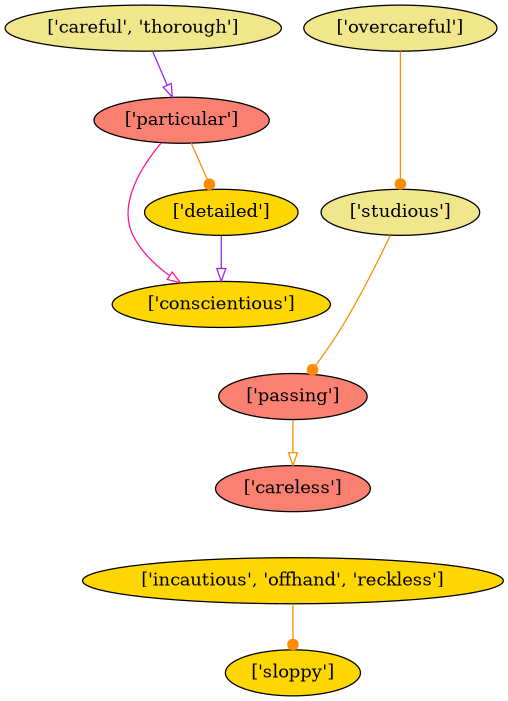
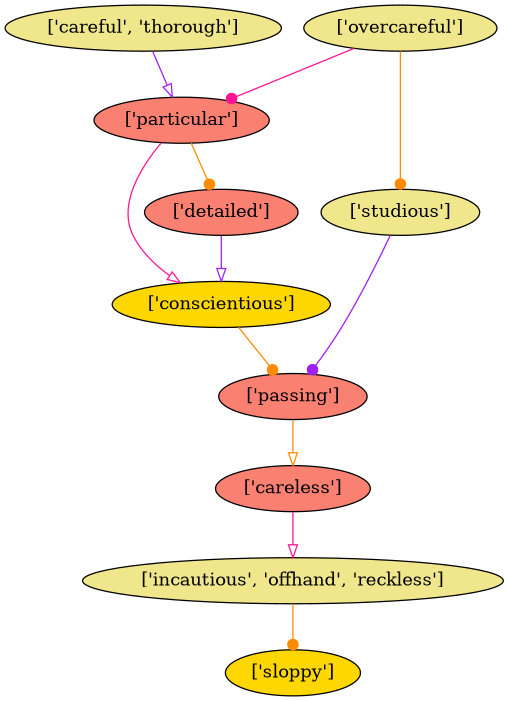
none -> (295, 72)
(221, 212) -> (221, 212)
(356, 302) -> (356, 302)
none -> (254, 346)
none -> (293, 528)
(293, 581) -> (293, 581)
